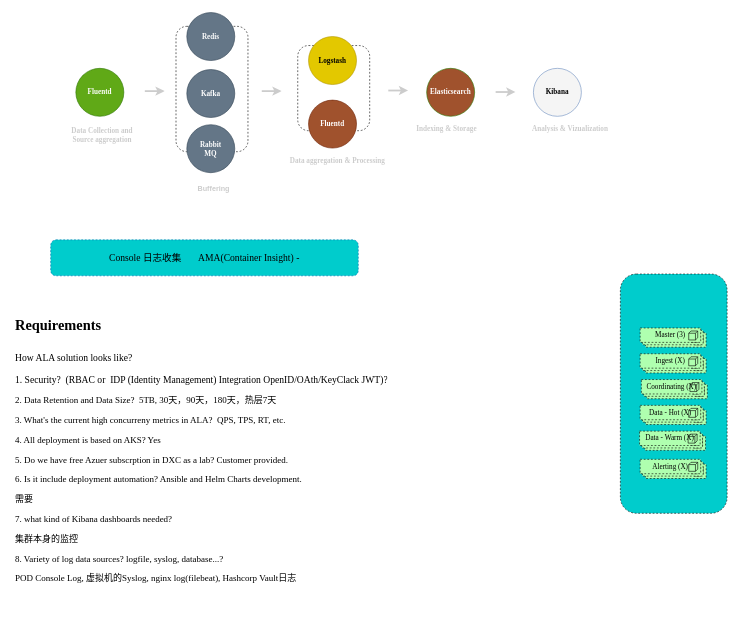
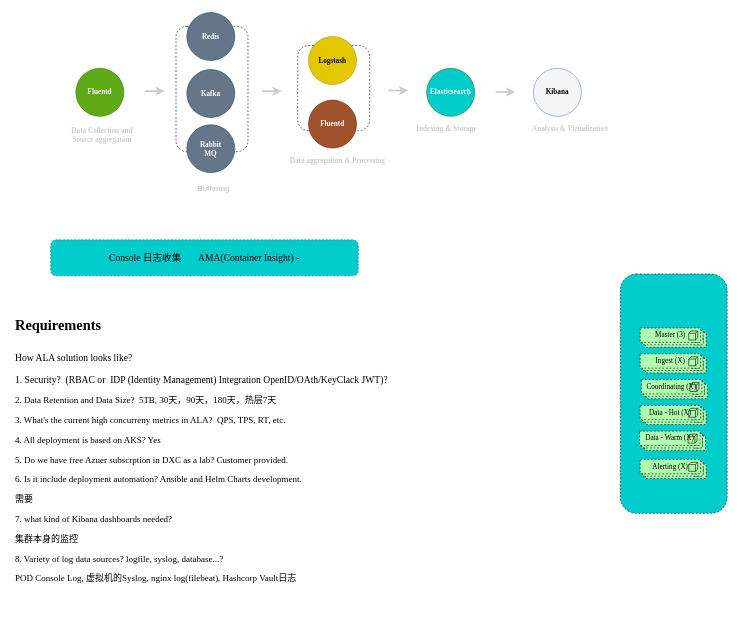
(451, 92) -> (451, 92)
